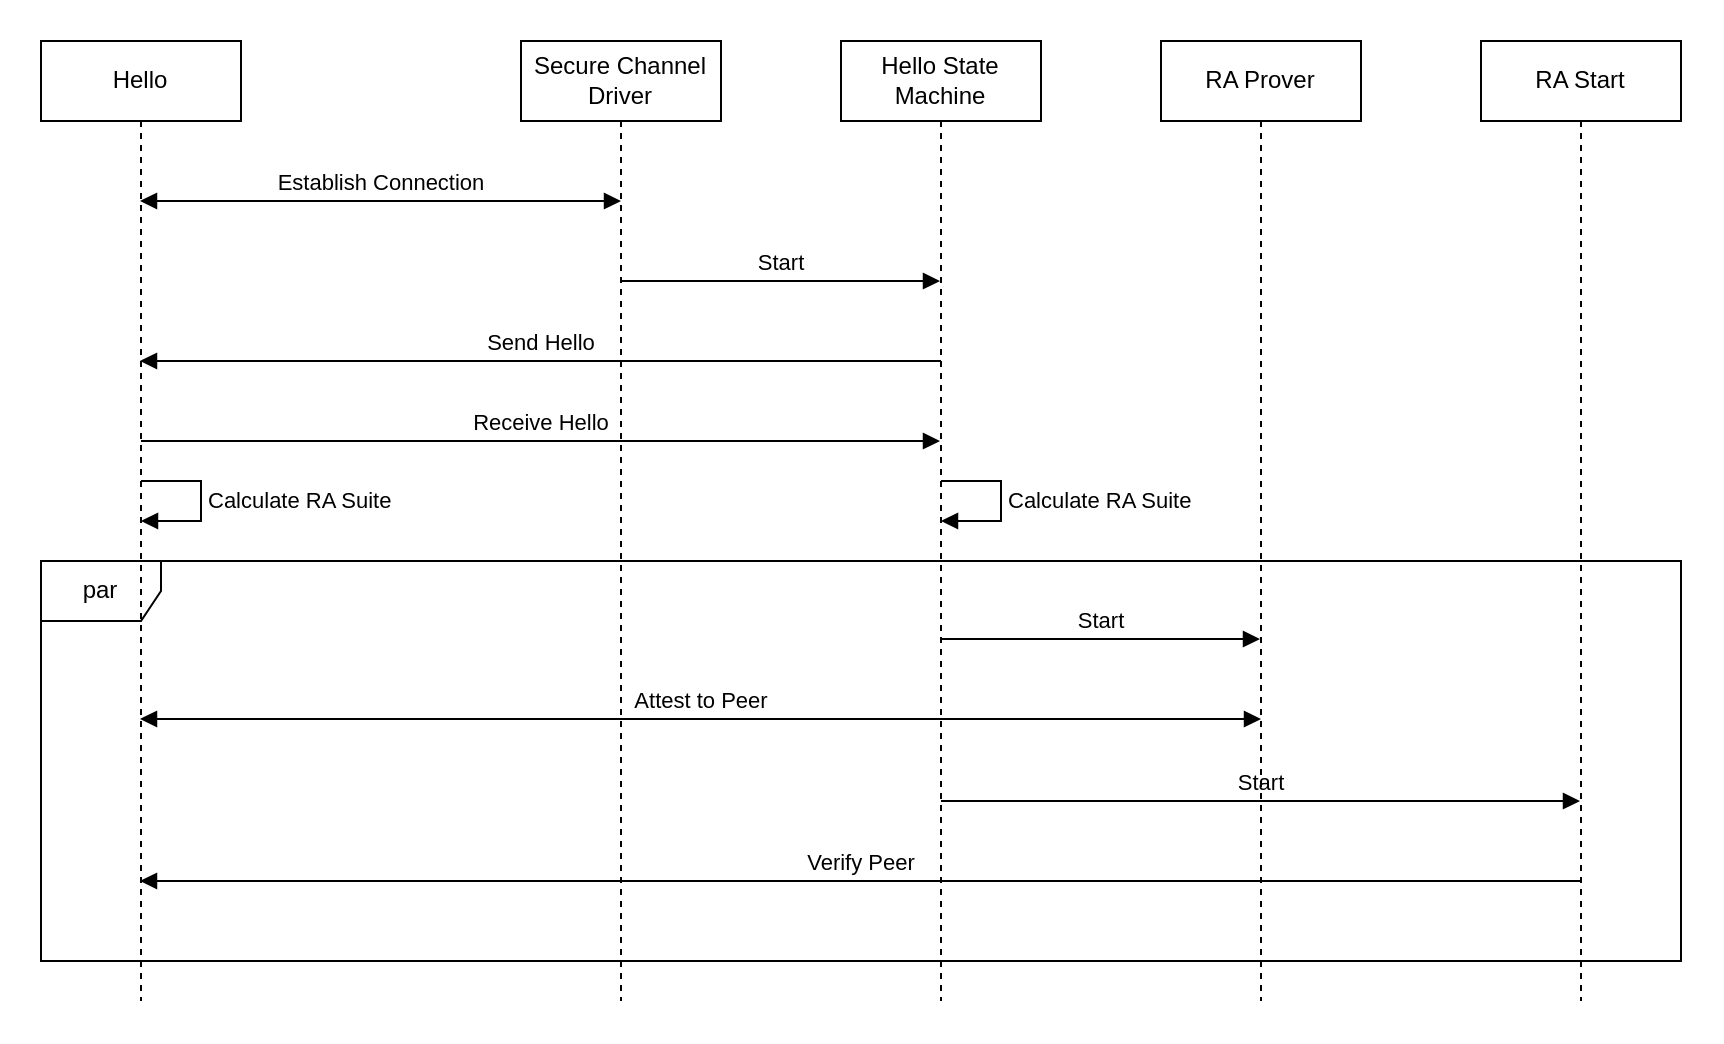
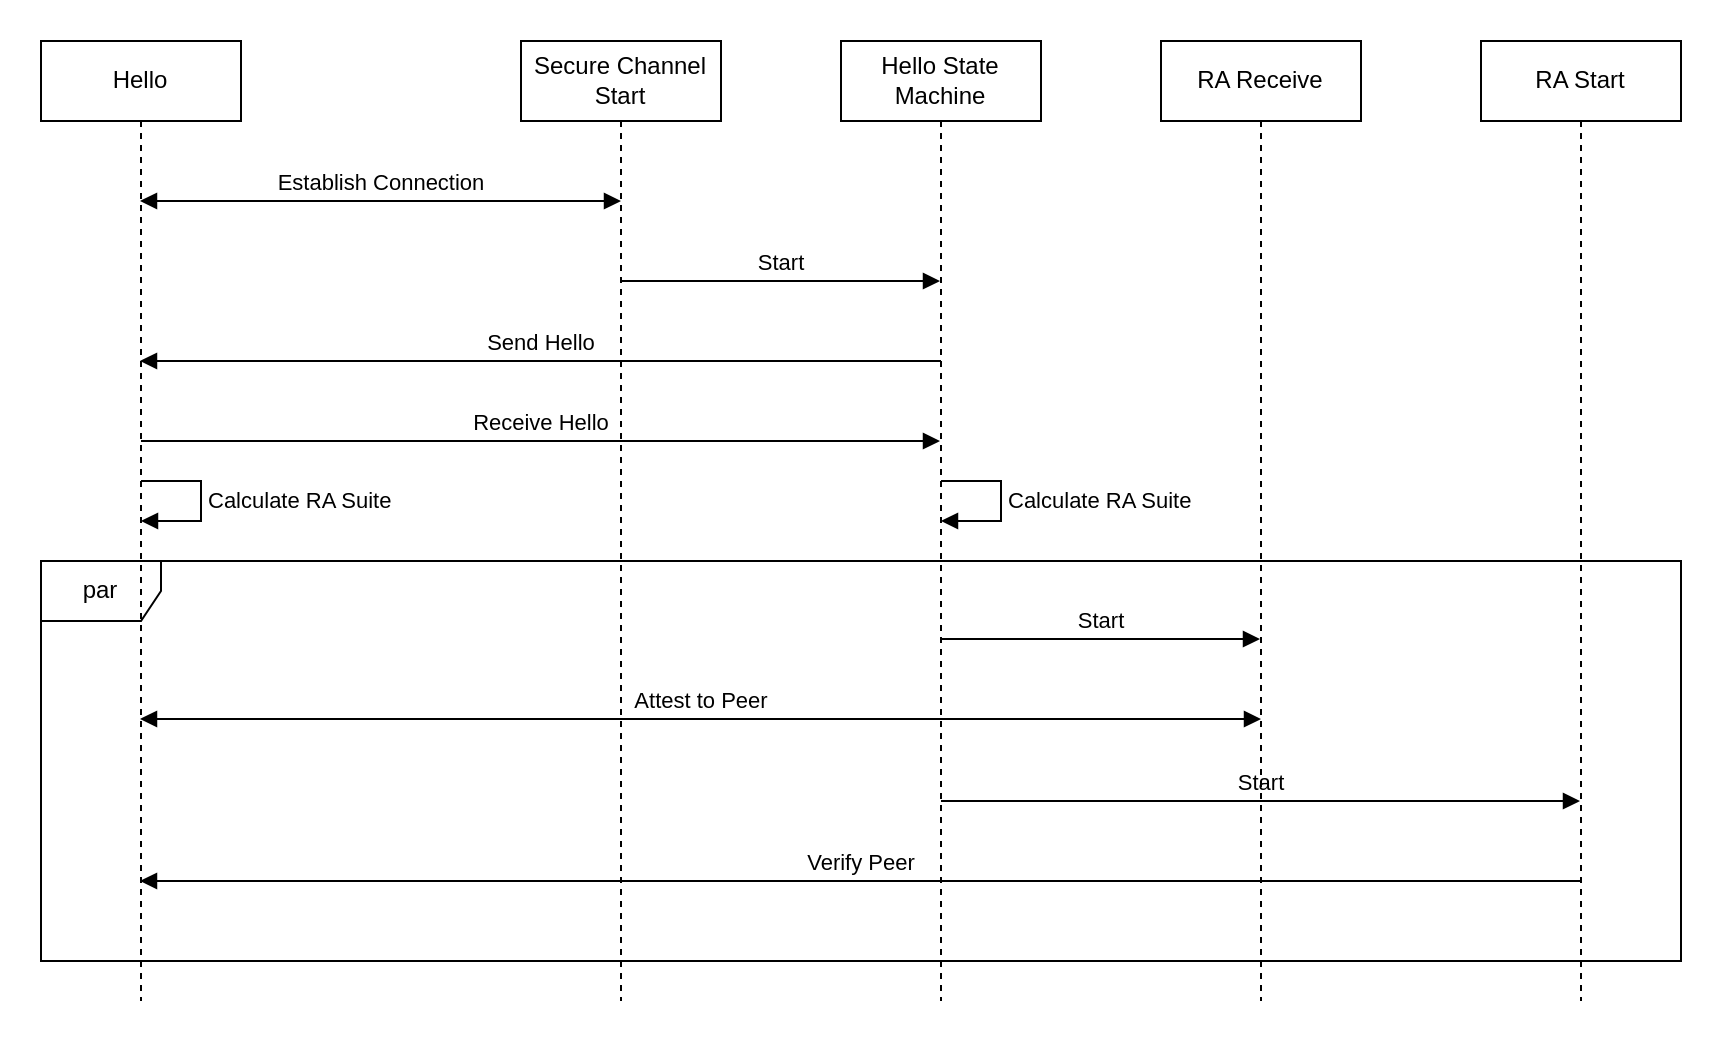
(621, 81) -> (621, 81)
(1261, 81) -> (1261, 81)
